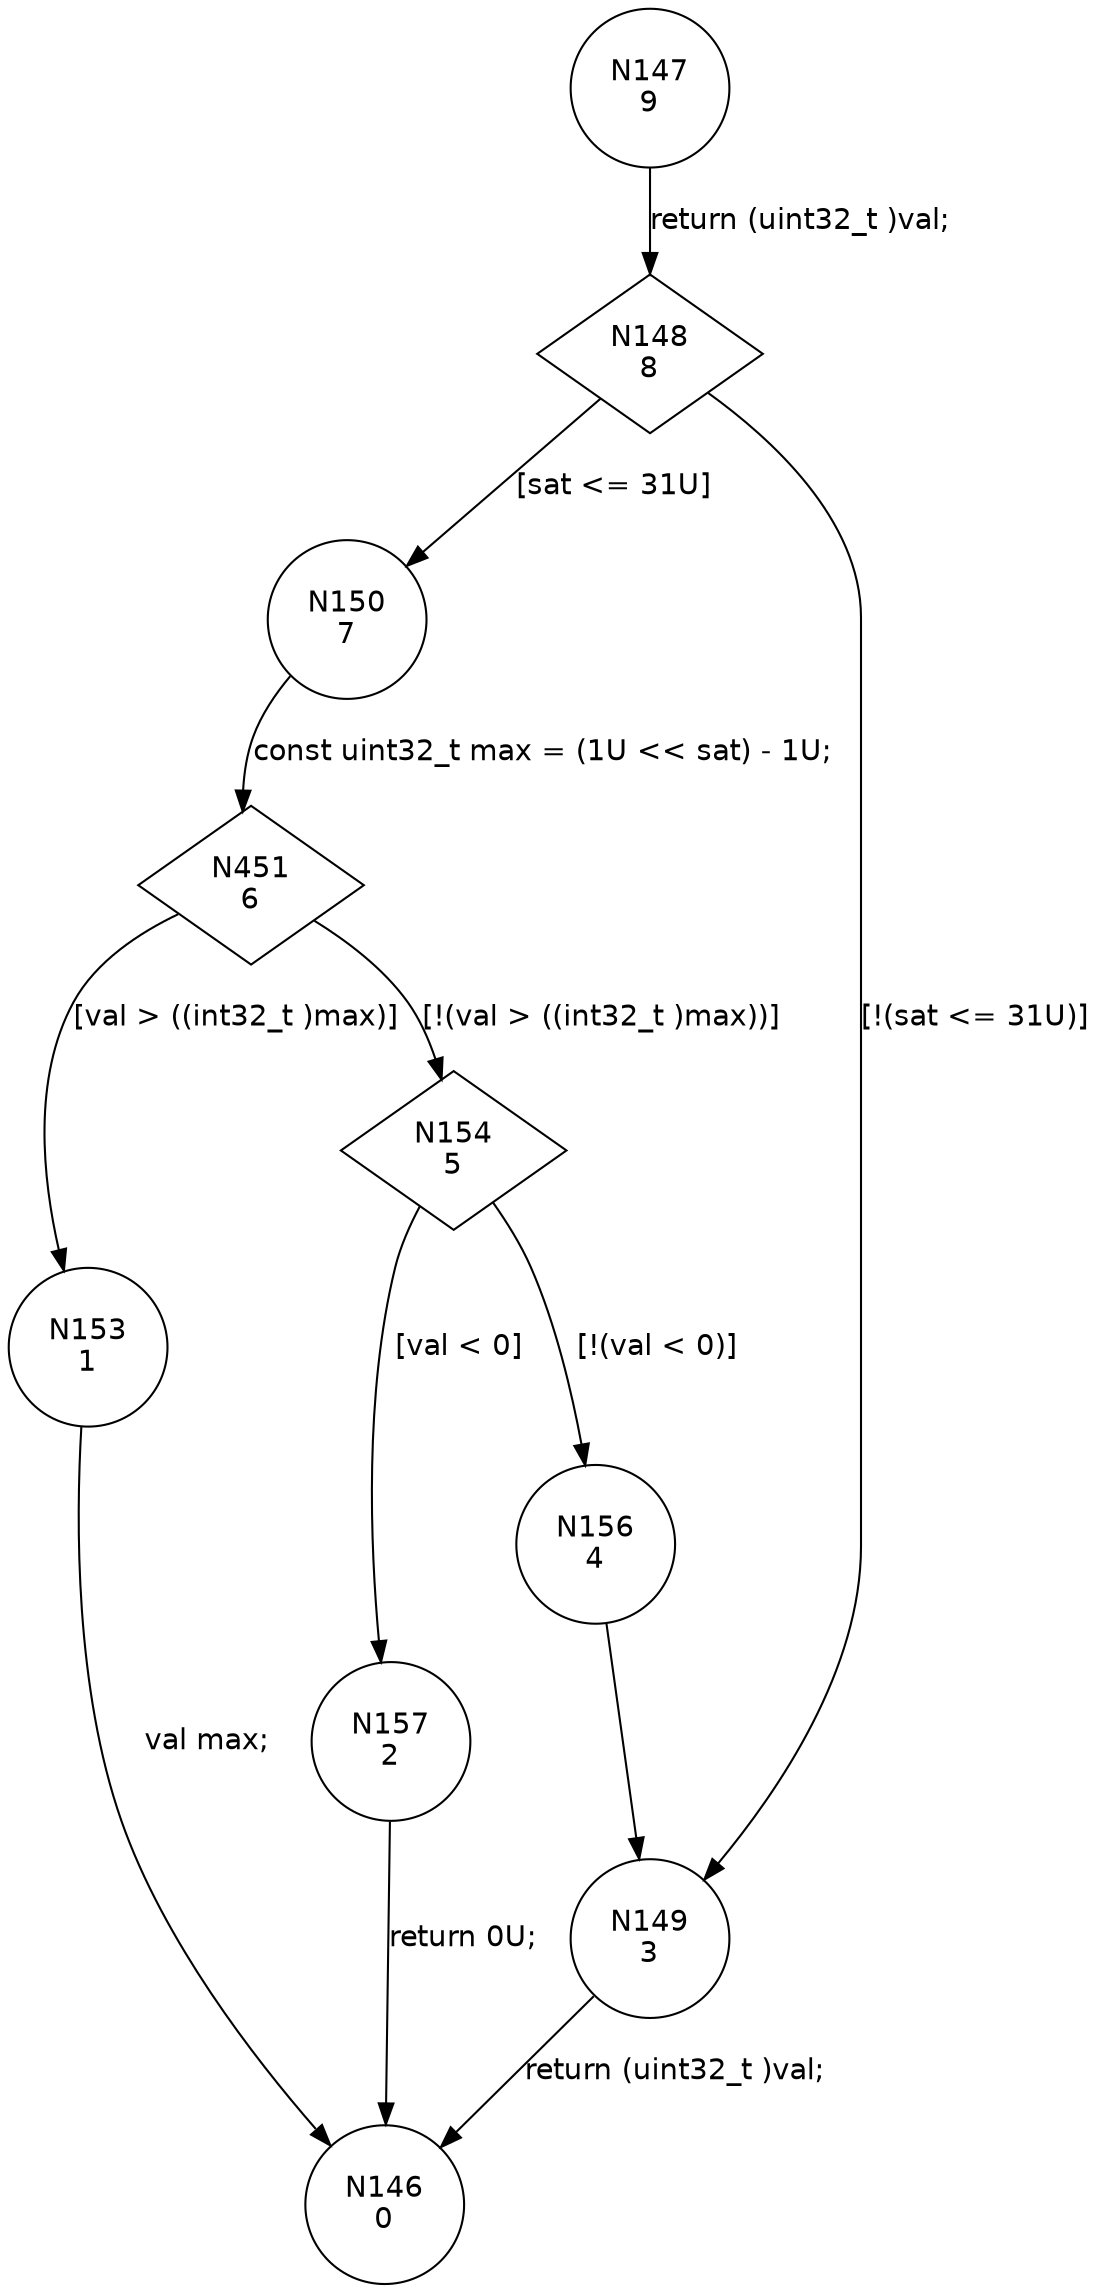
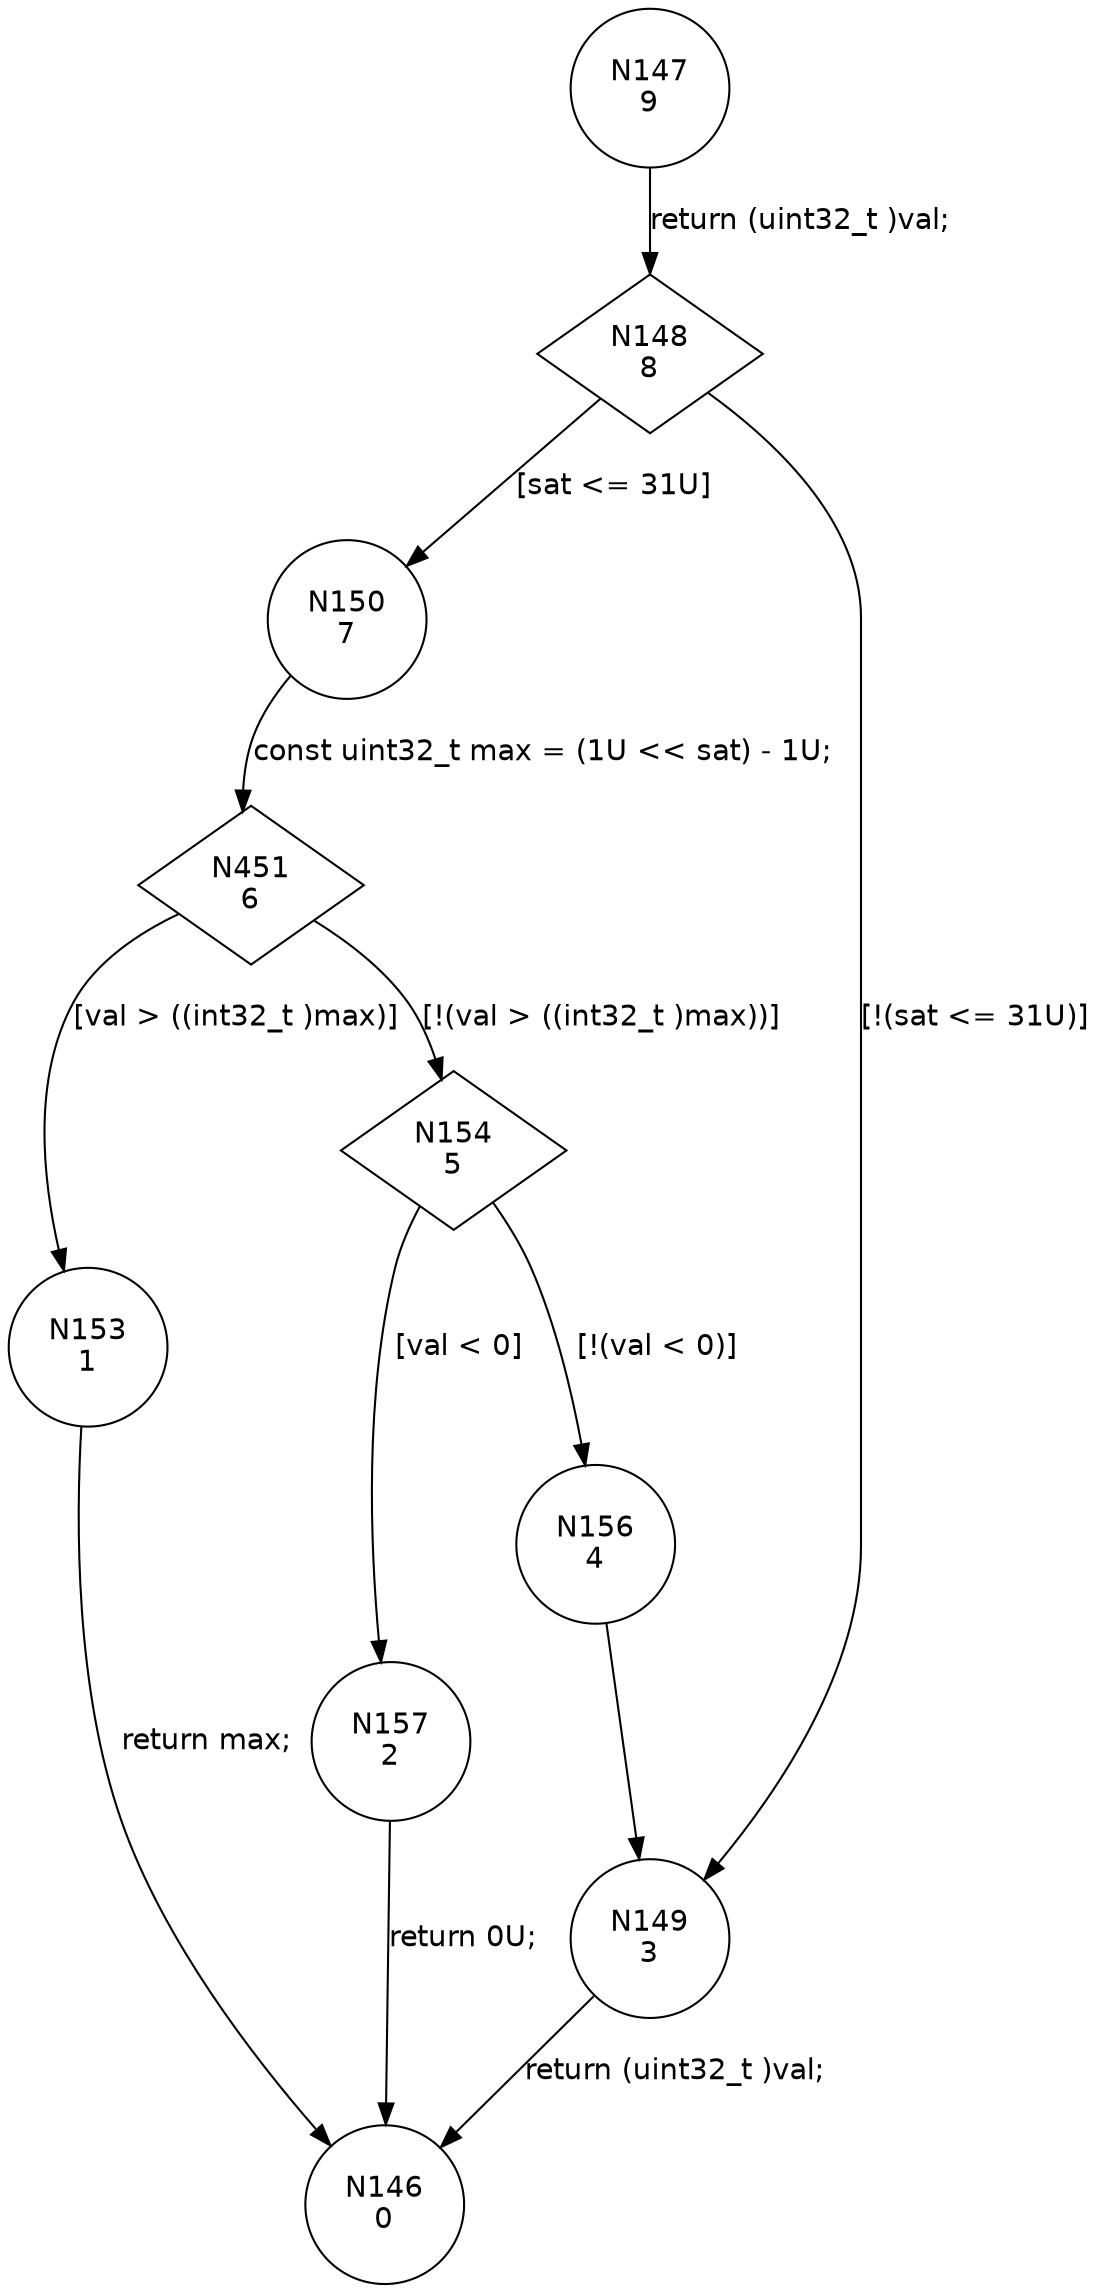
(207, 1741) -> (207, 1741)
